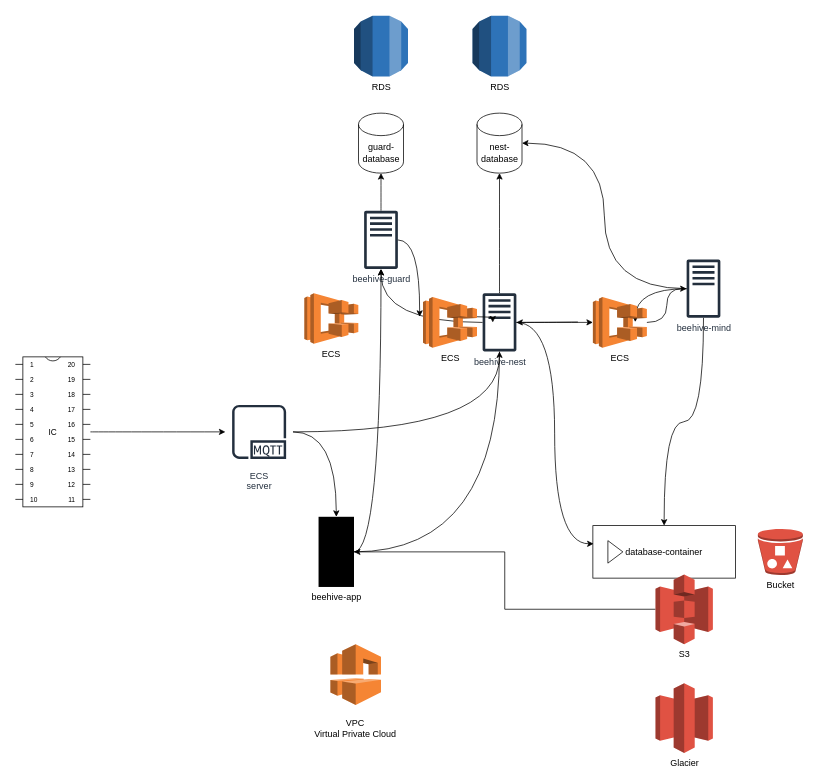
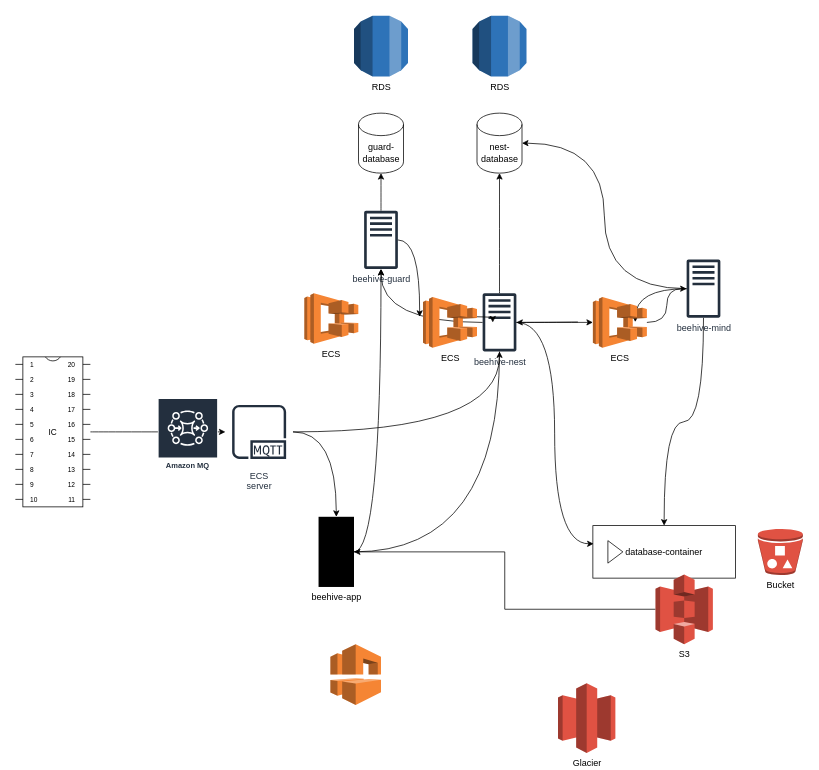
none -> (188, 435)
(684, 718) -> (587, 718)
(355, 728) -> none
